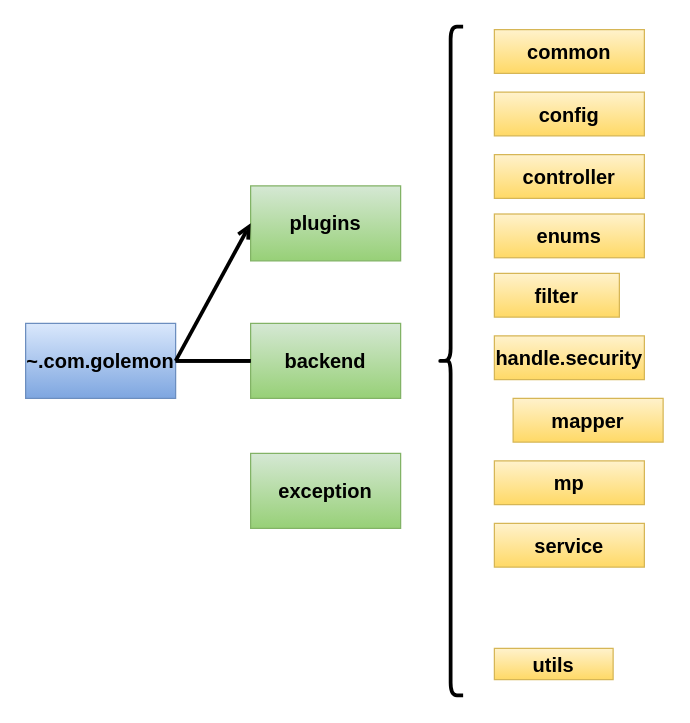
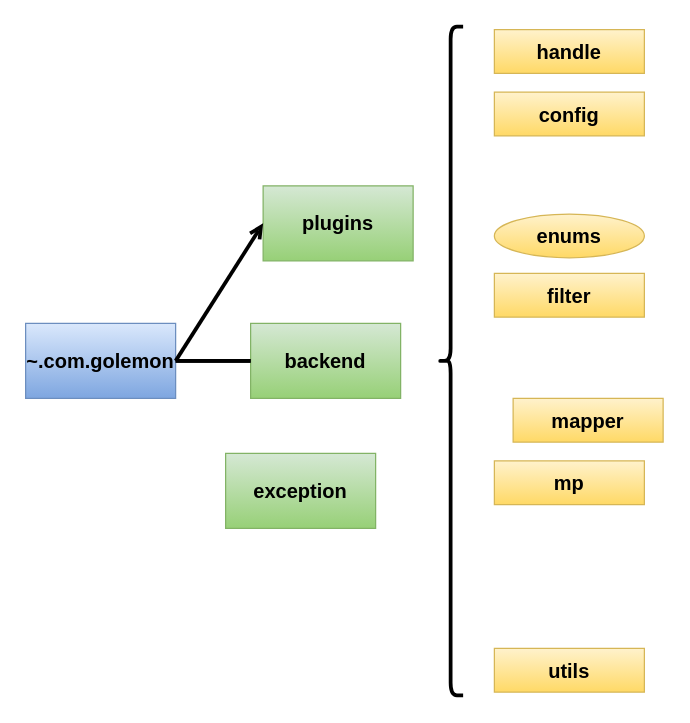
(569, 52) -> (569, 52)
(569, 176) -> none
(326, 223) -> (338, 223)
(569, 236) -> (569, 236)
(557, 295) -> (569, 295)
(569, 358) -> none
(326, 491) -> (301, 491)
(569, 545) -> none
(554, 664) -> (569, 670)
